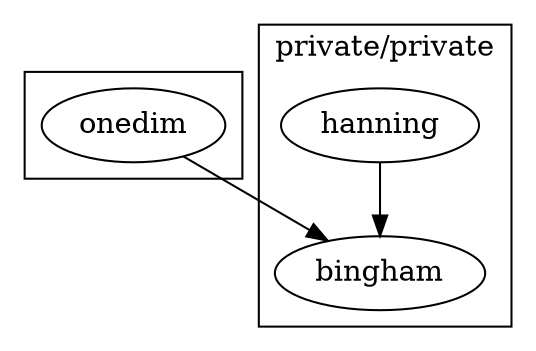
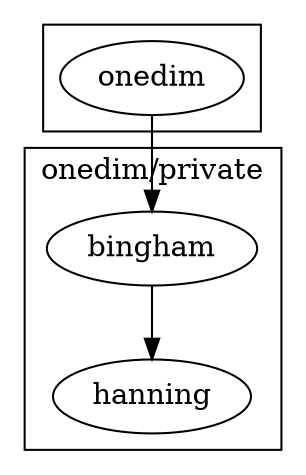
(385, 48) -> (153, 172)
(380, 189) -> (152, 312)
